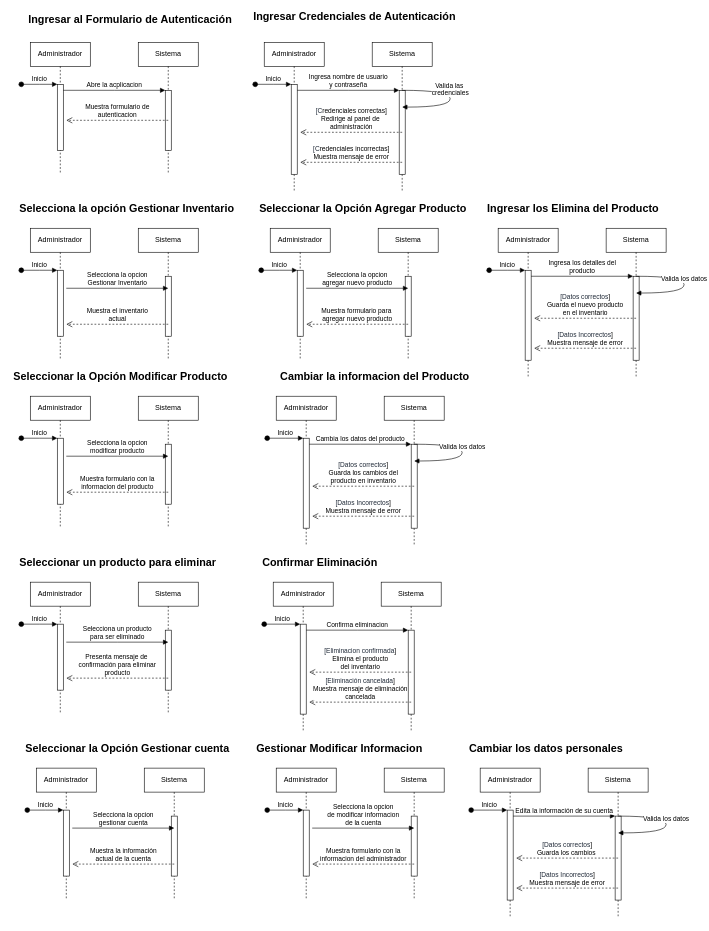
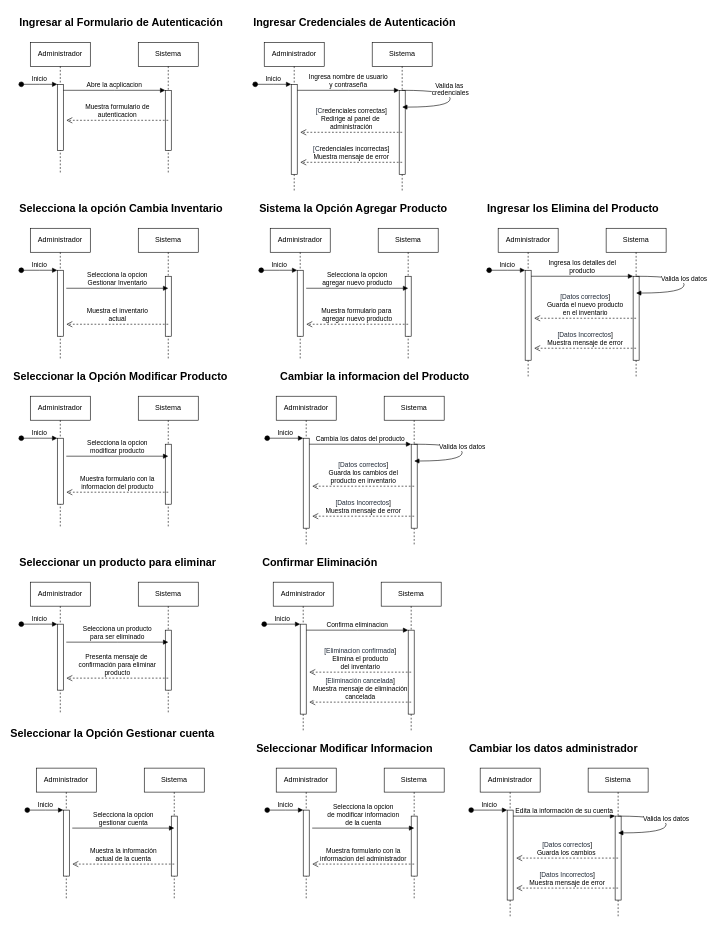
(357, 18) -> (357, 24)
(132, 21) -> (123, 24)
(93, 207) -> (87, 207)
(329, 207) -> (321, 207)
(313, 747) -> (316, 747)
(520, 747) -> (525, 747)
(135, 750) -> (120, 735)
